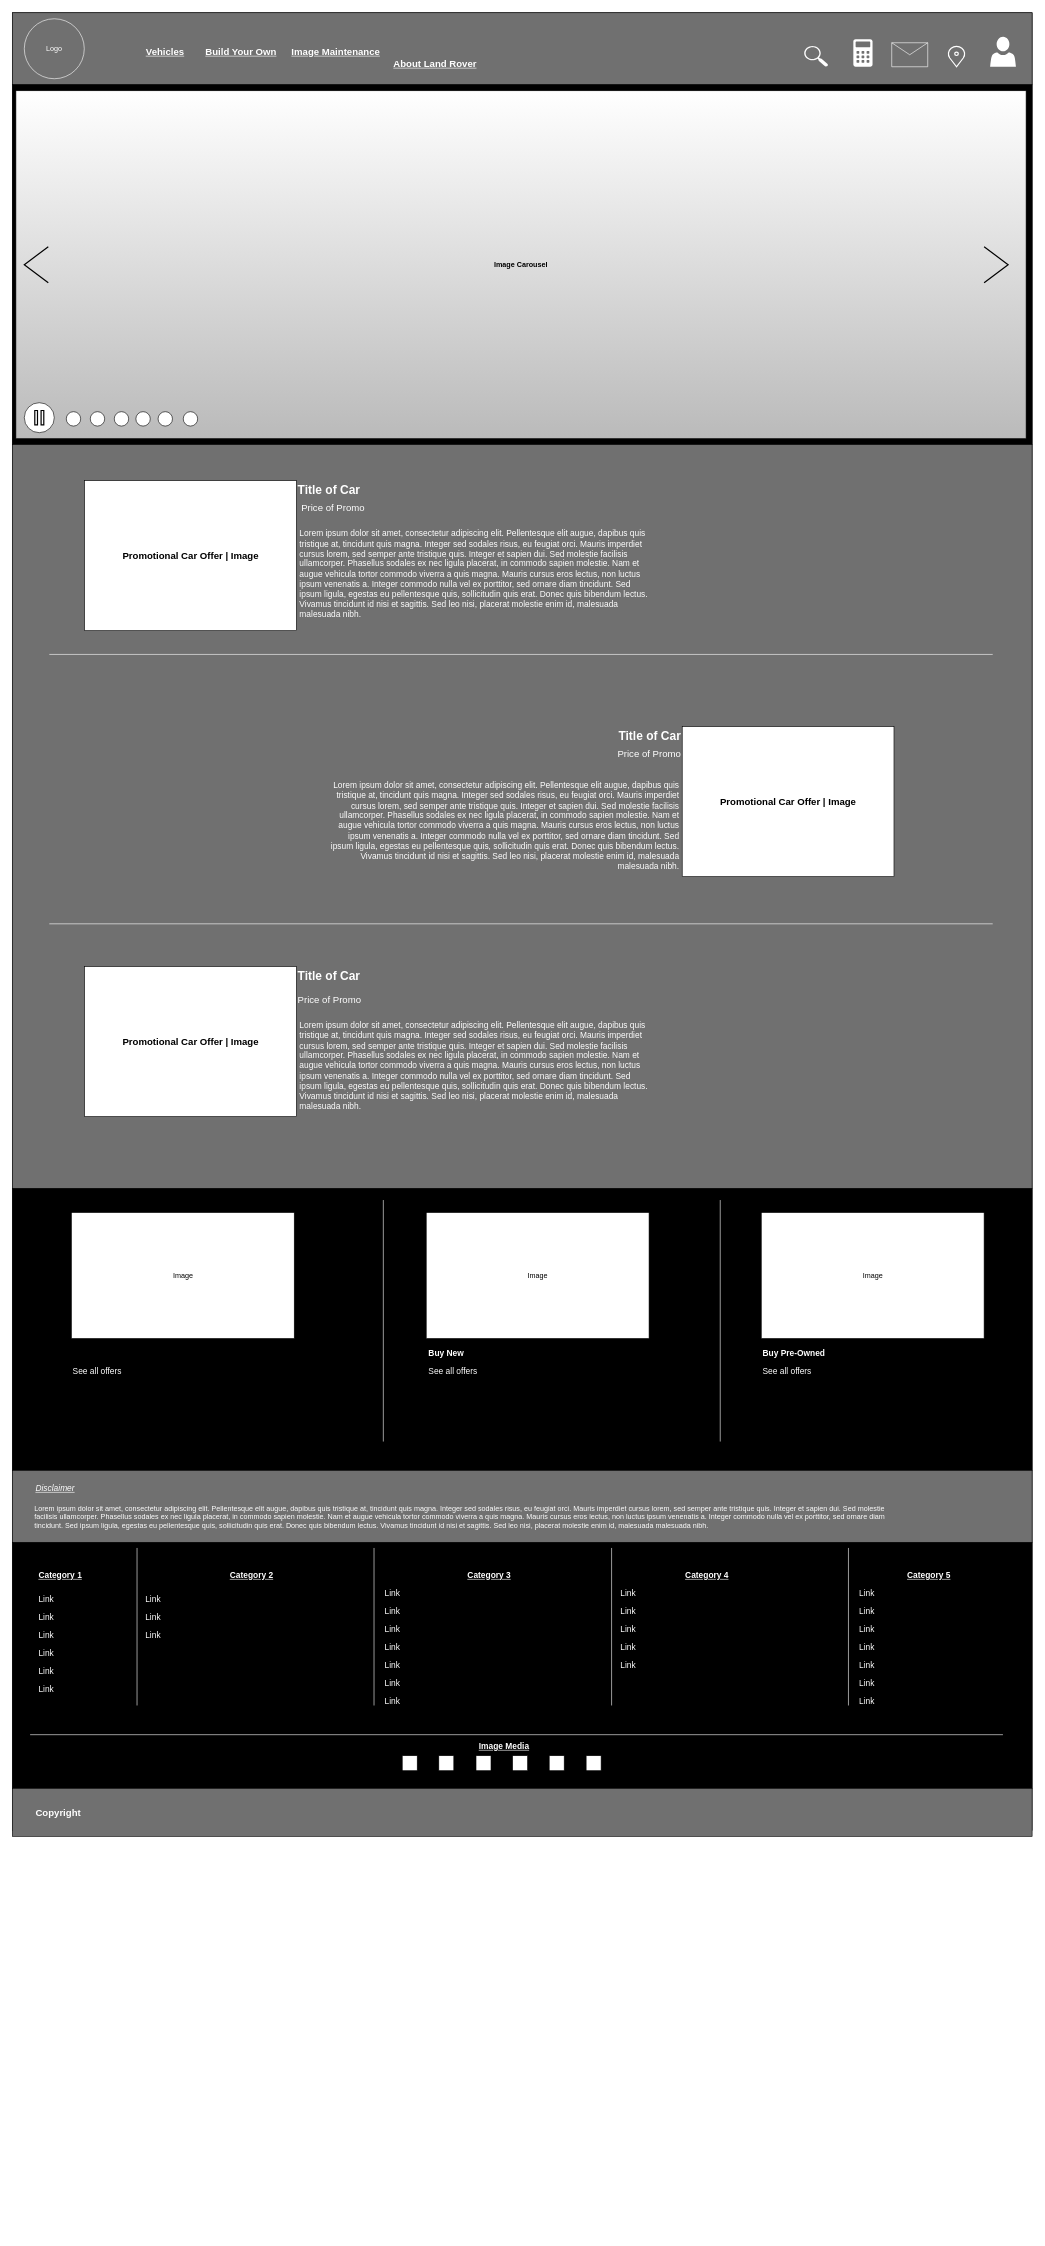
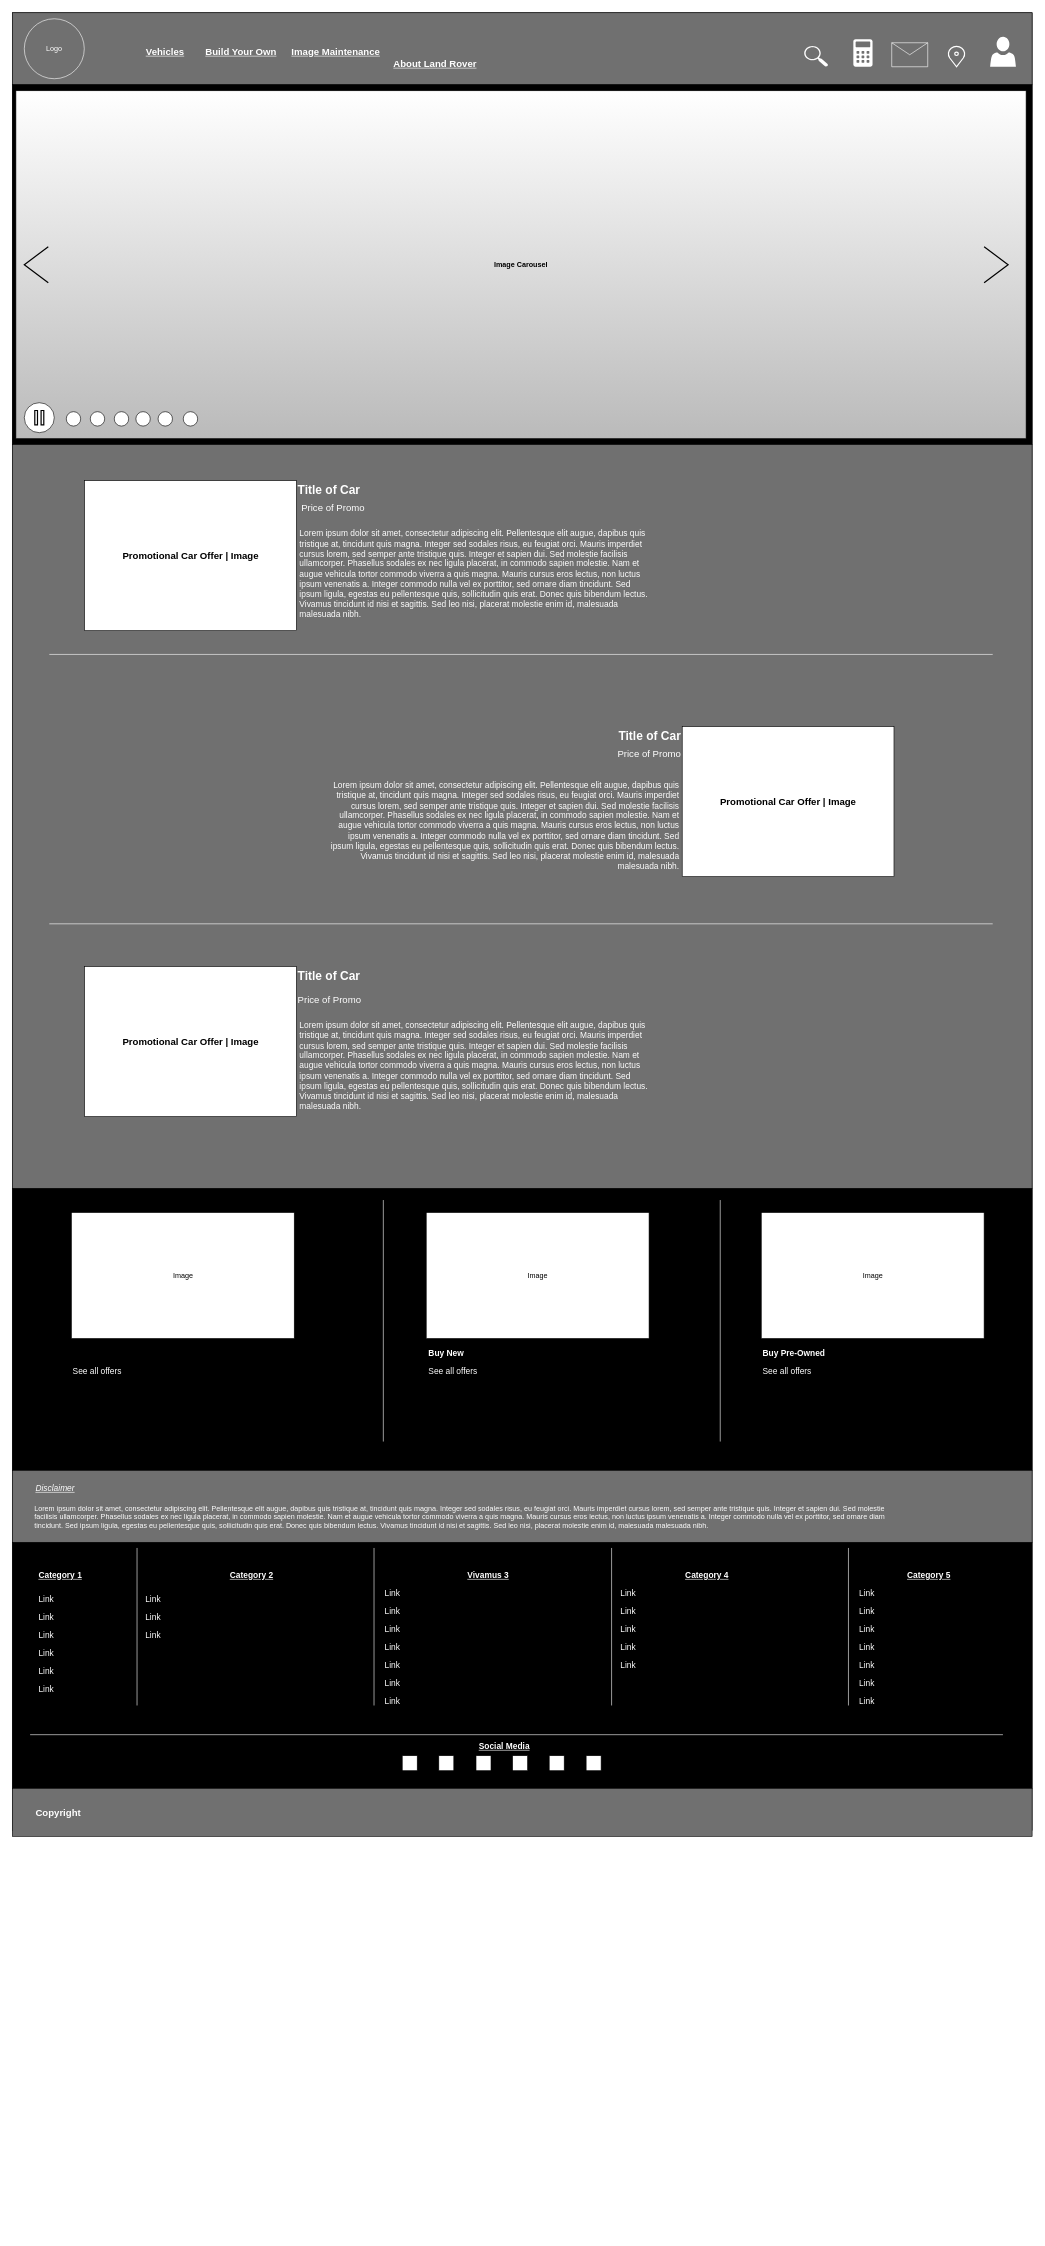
(490, 1576) -> (487, 1576)
(503, 1747) -> (503, 1747)
